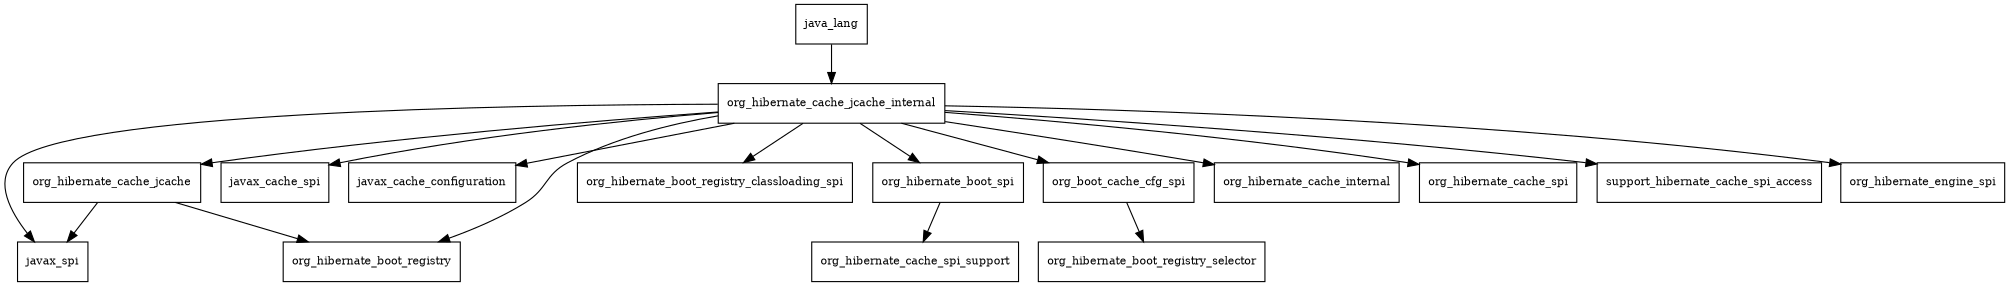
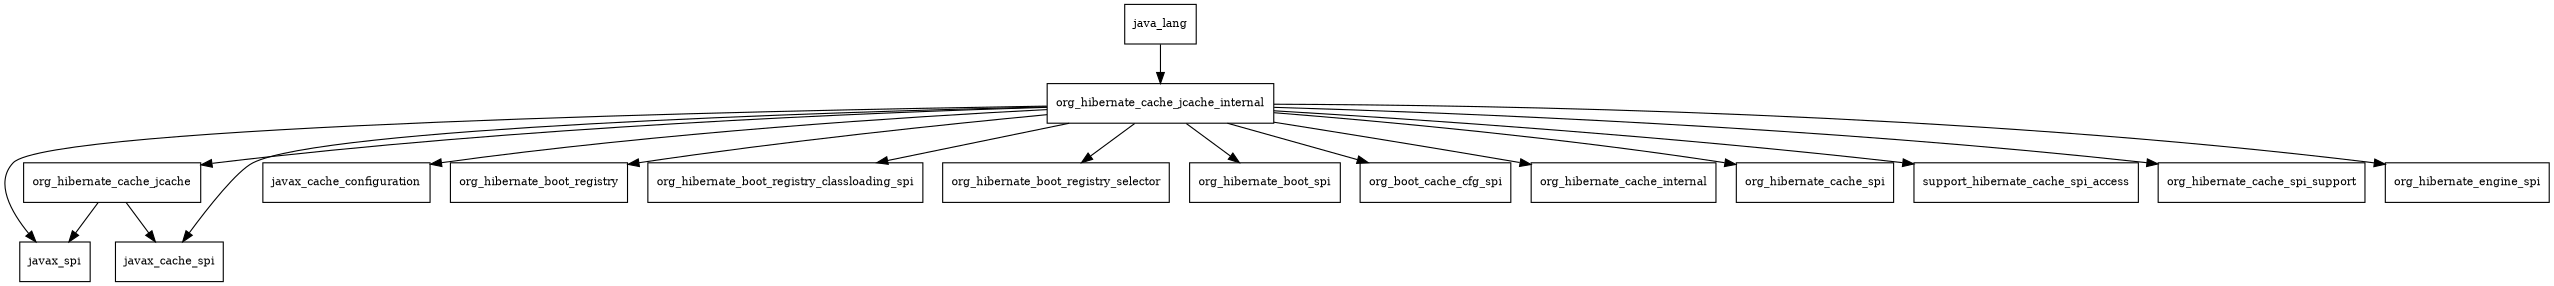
(934, 217) -> (1711, 127)
(1133, 217) -> (1113, 140)
(236, 221) -> (138, 218)
